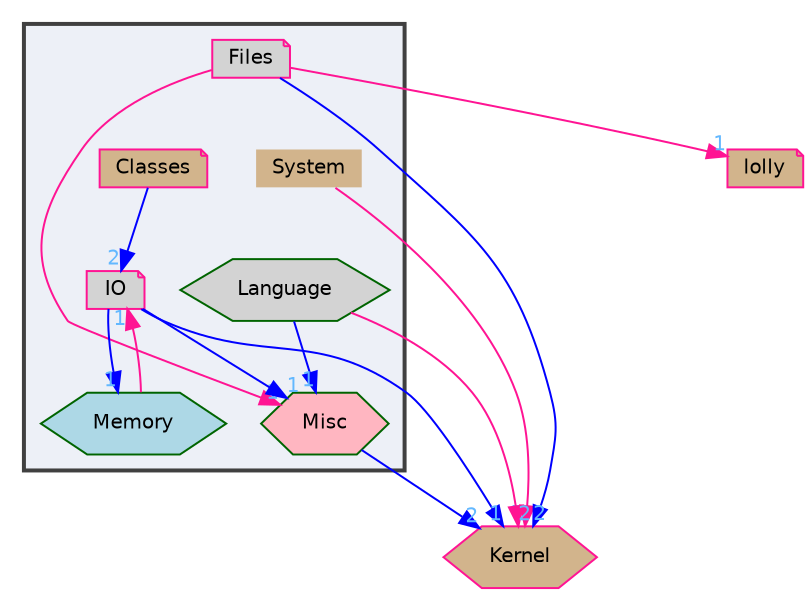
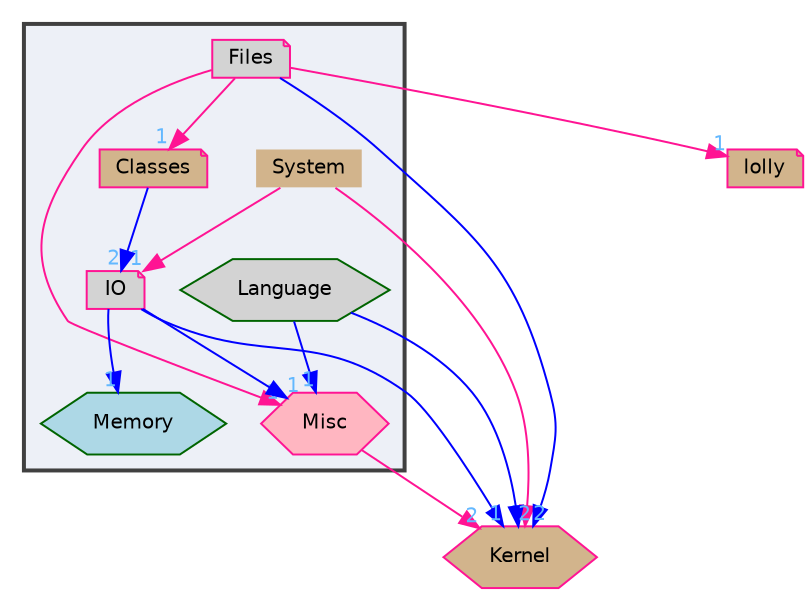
none -> (209, 106)
(139, 365) -> (221, 224)
(464, 384) -> (464, 384)
(325, 424) -> (325, 424)
(412, 483) -> (412, 483)
